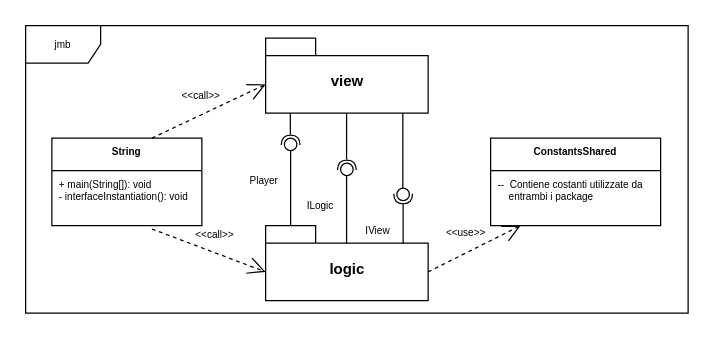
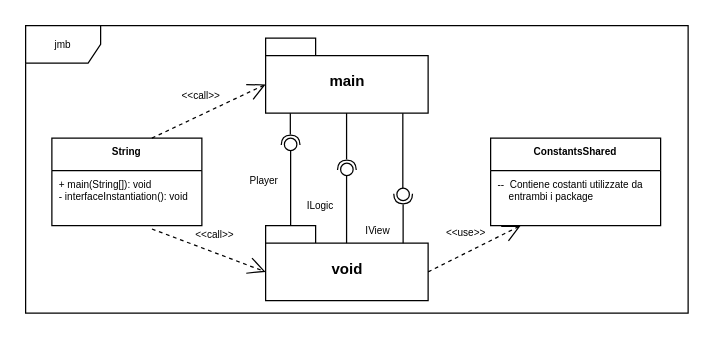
(348, 82) -> (348, 82)
(348, 269) -> (348, 269)
